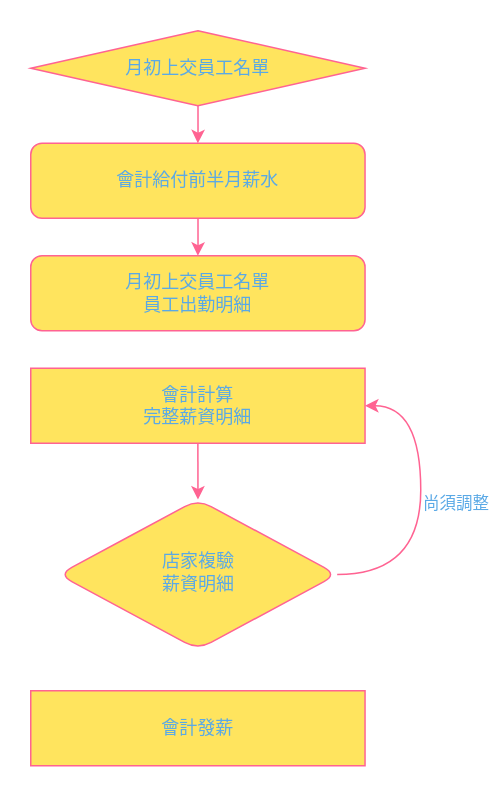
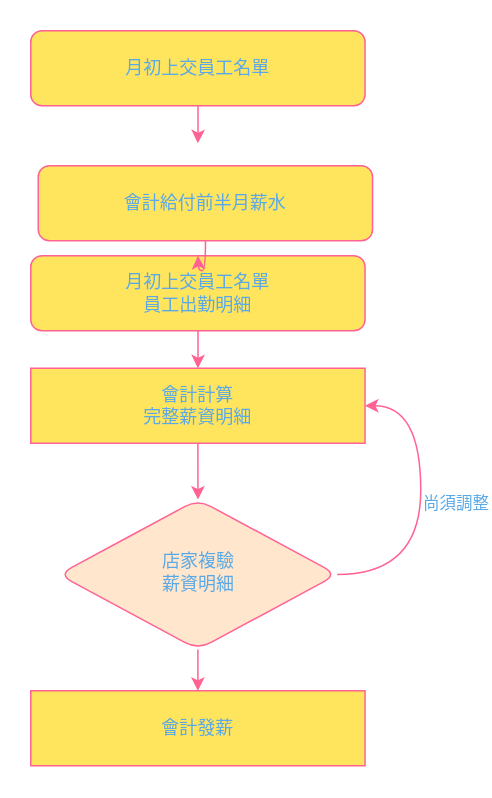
(198, 68) -> (198, 68)
(198, 181) -> (205, 203)
none -> (198, 345)
(198, 575) -> (198, 575)
none -> (198, 665)
